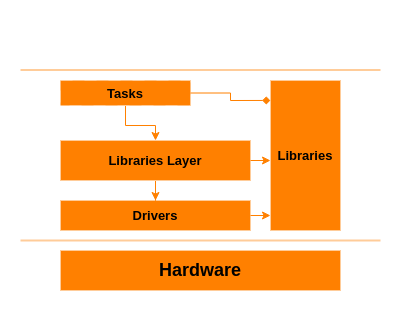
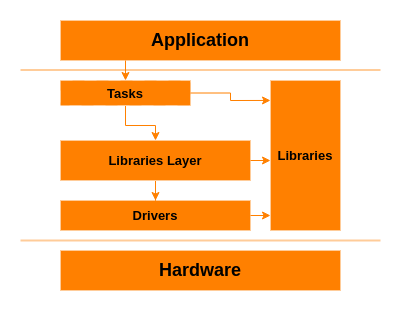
none -> (201, 41)
none -> (126, 67)
(262, 100) -> (262, 100)
